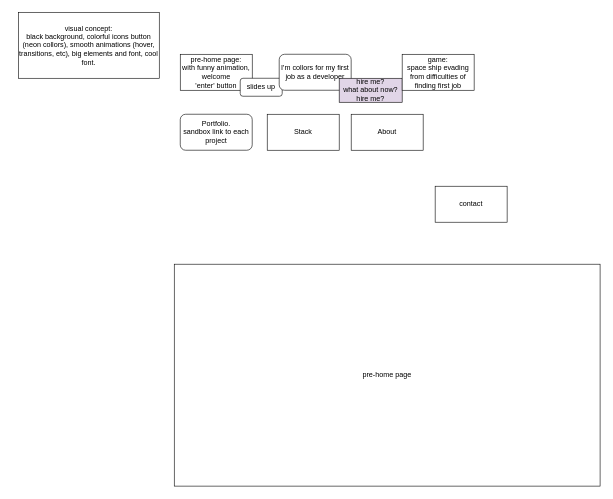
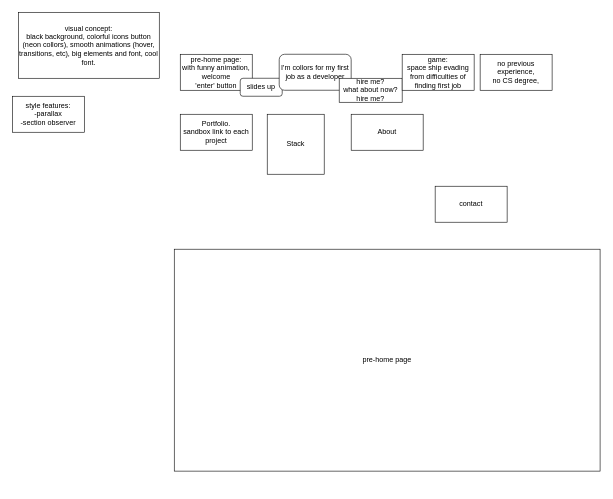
none -> (516, 72)
(371, 90) -> (371, 90)
none -> (48, 114)
(216, 132) -> (216, 132)
(303, 132) -> (296, 144)
(387, 375) -> (387, 360)
